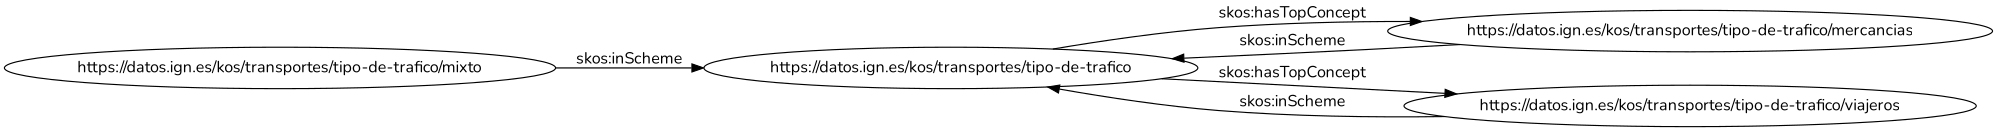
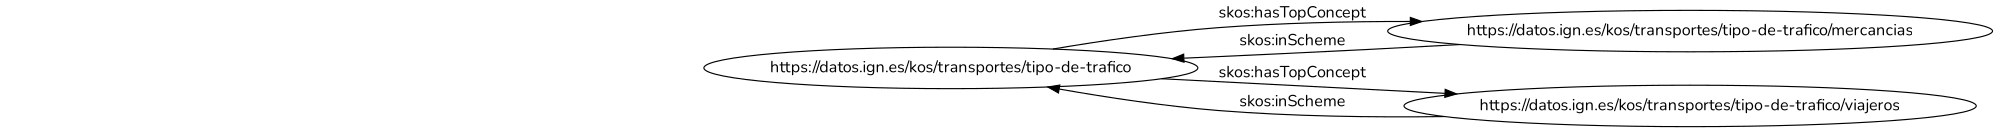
(280, 68) -> none
